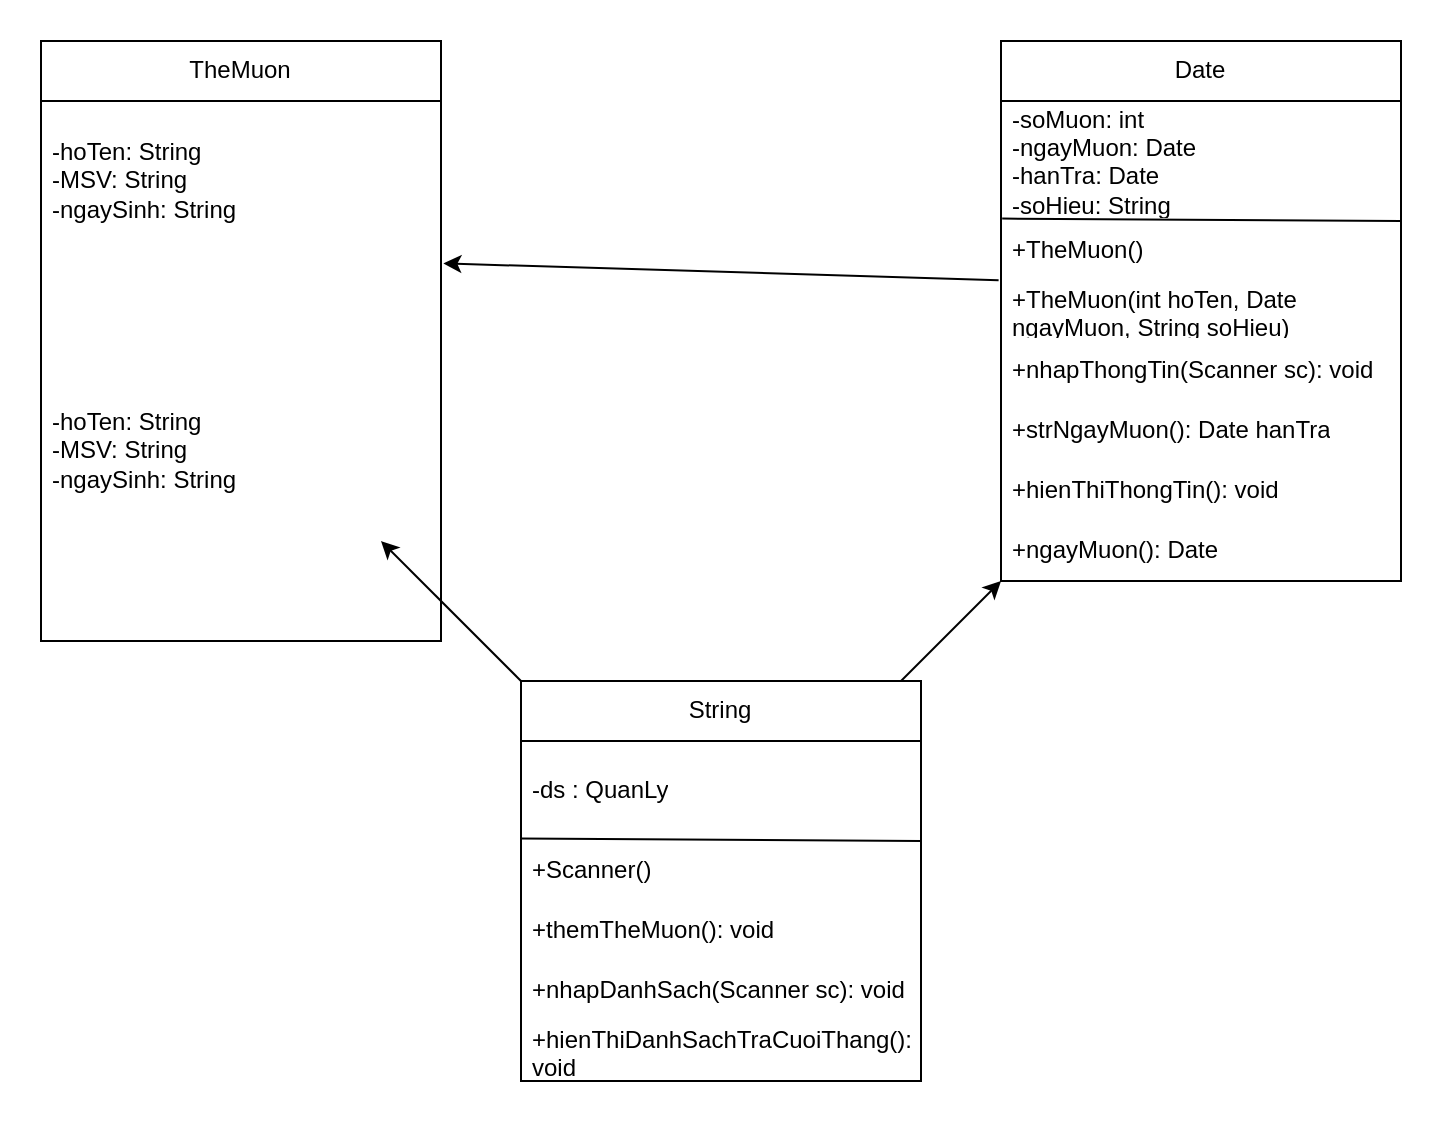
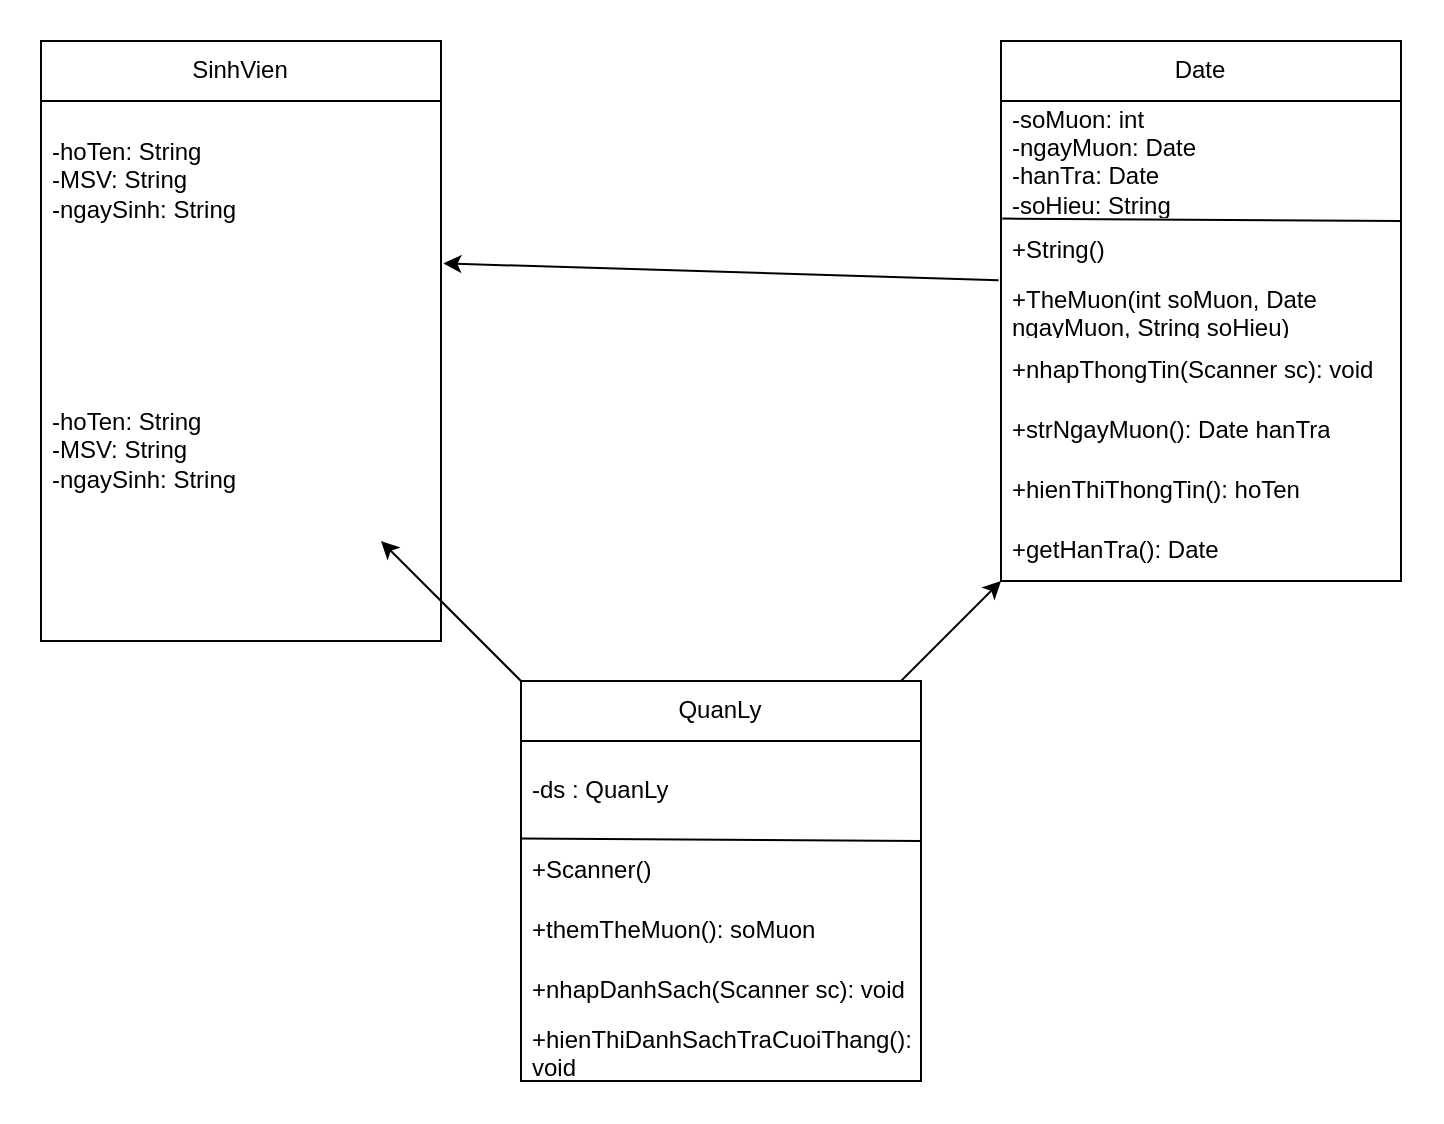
(241, 71) -> (241, 71)
(1080, 251) -> (1070, 251)
(1203, 311) -> (1203, 311)
(1156, 491) -> (1165, 491)
(1121, 551) -> (1128, 551)
(721, 711) -> (721, 711)
(658, 931) -> (675, 931)
